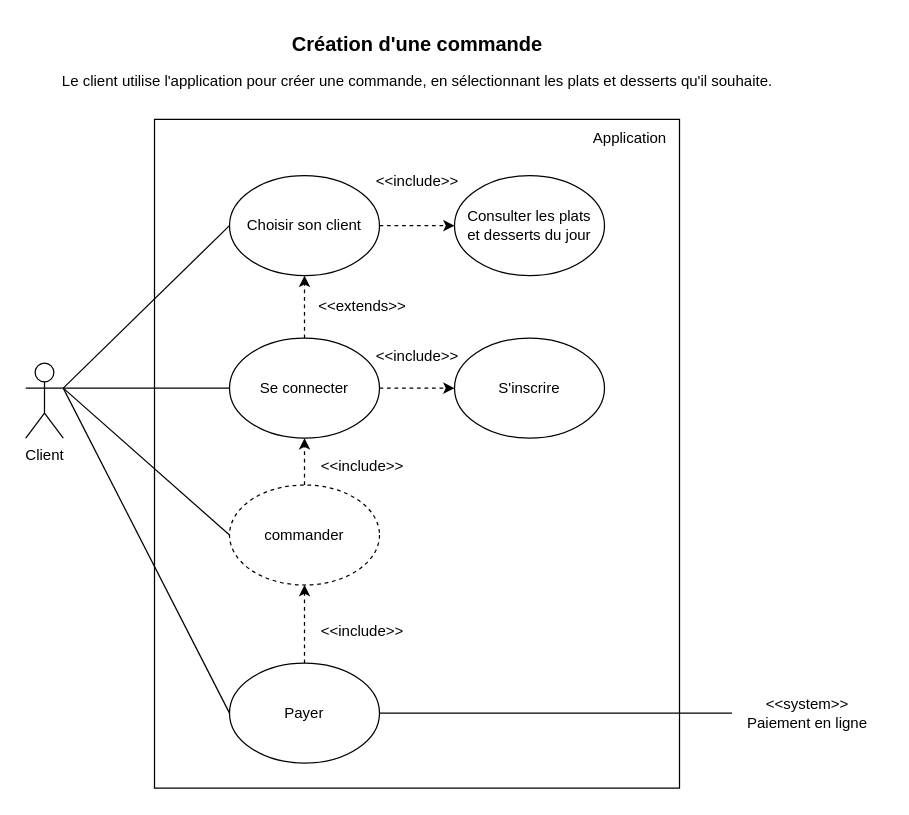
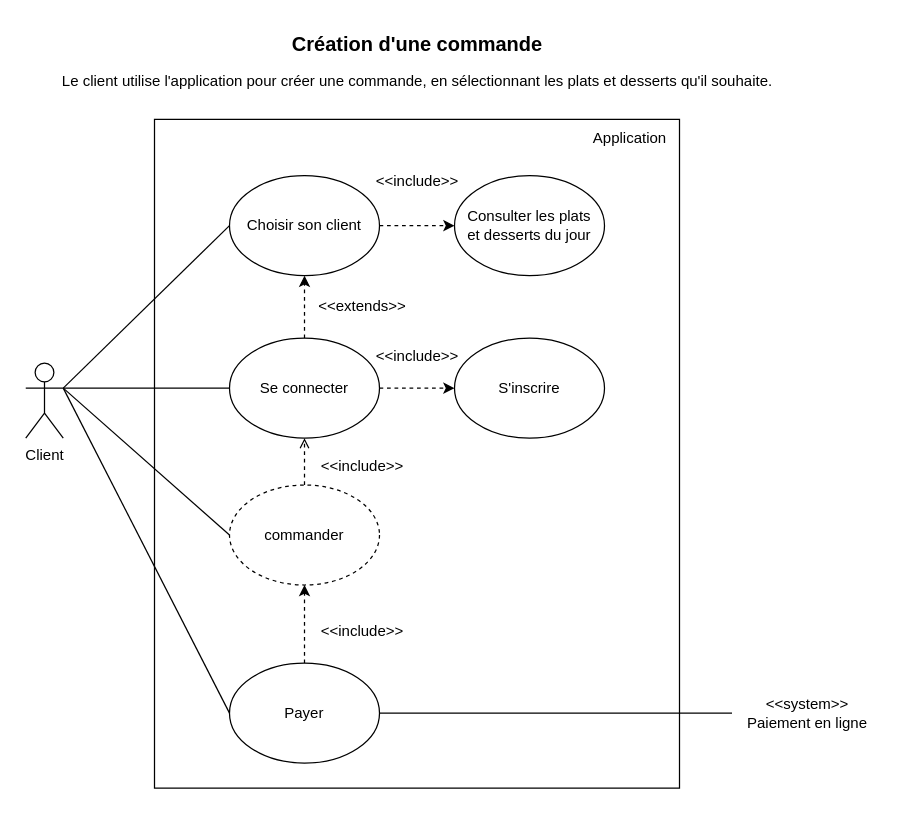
(304, 448) -> (304, 445)
